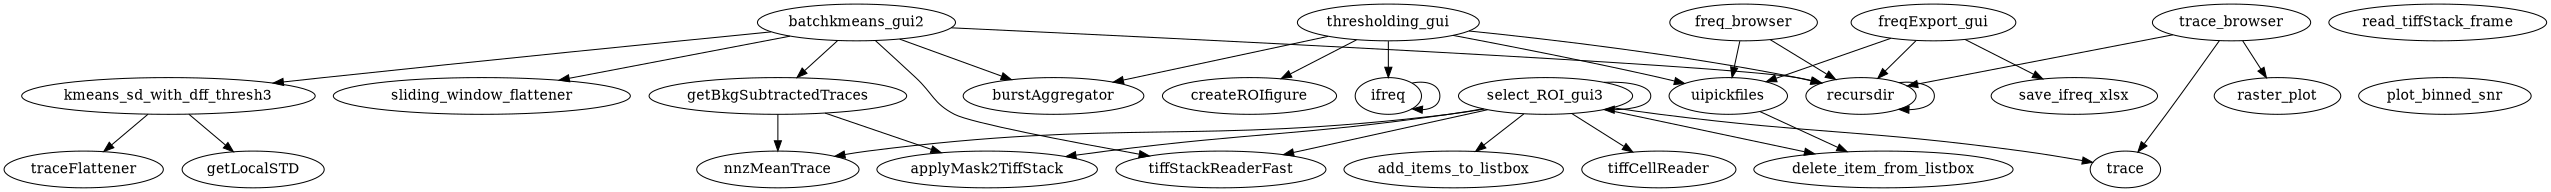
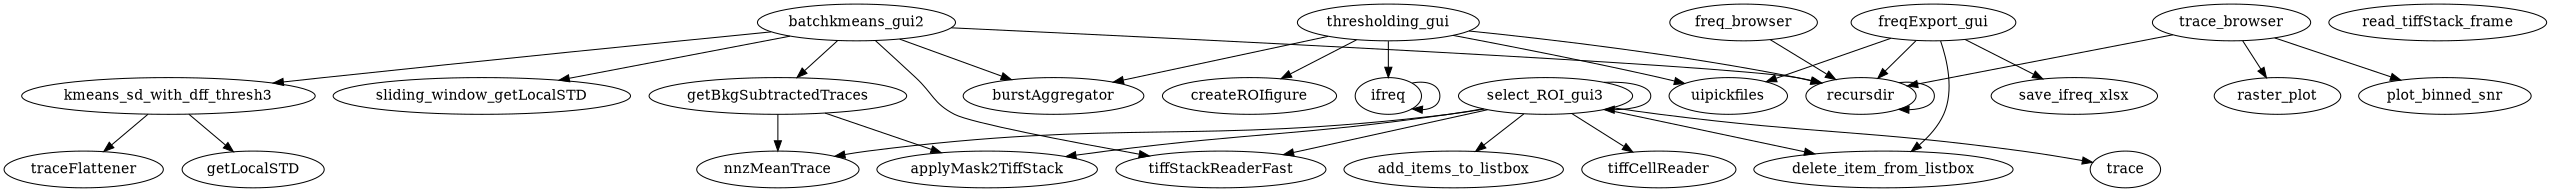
(1737, 54) -> none
(2182, 92) -> (2333, 57)
(482, 96) -> (482, 96)
(1814, 137) -> (1948, 97)
